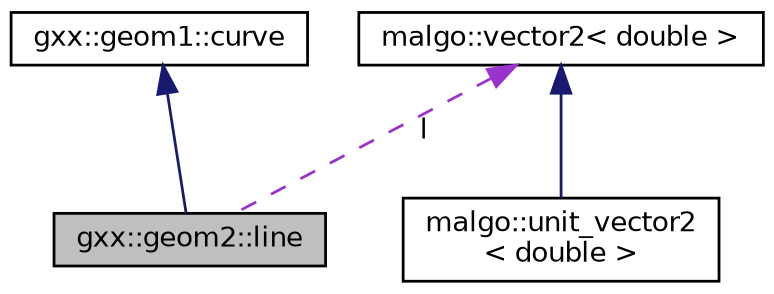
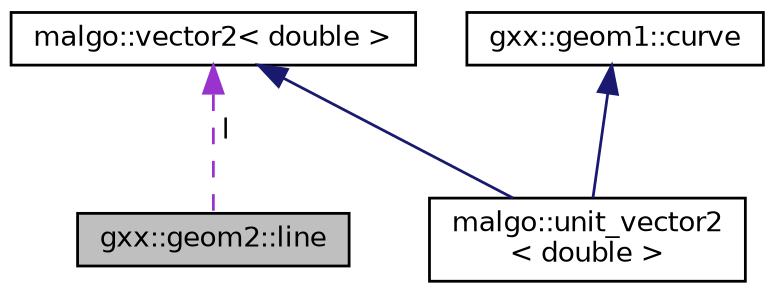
(177, 153) -> (600, 146)
